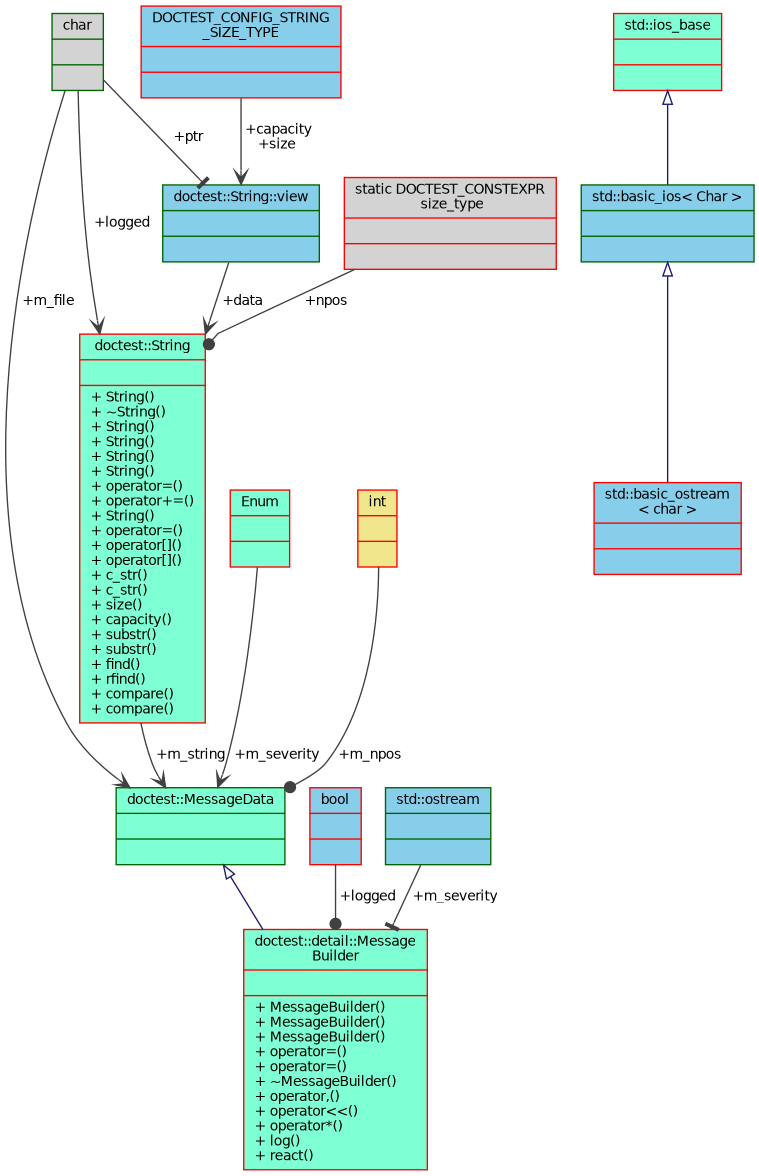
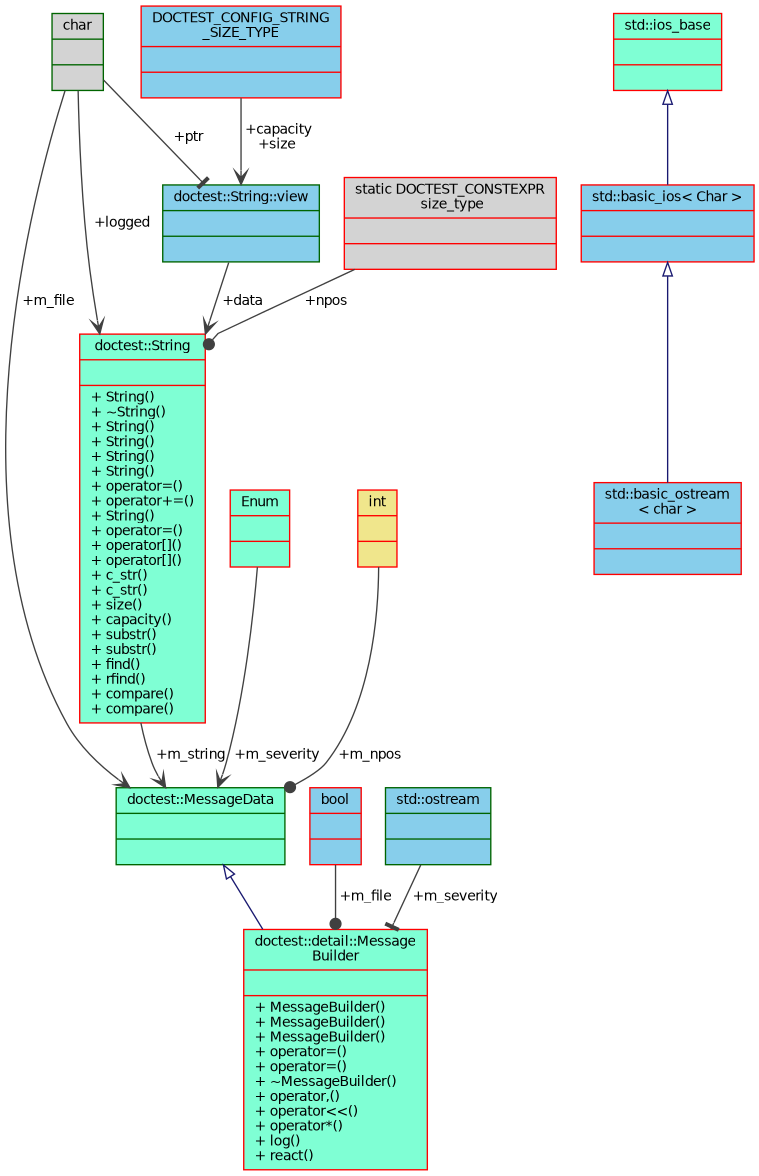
(668, 223) -> (668, 223)
(366, 897) -> (364, 897)
